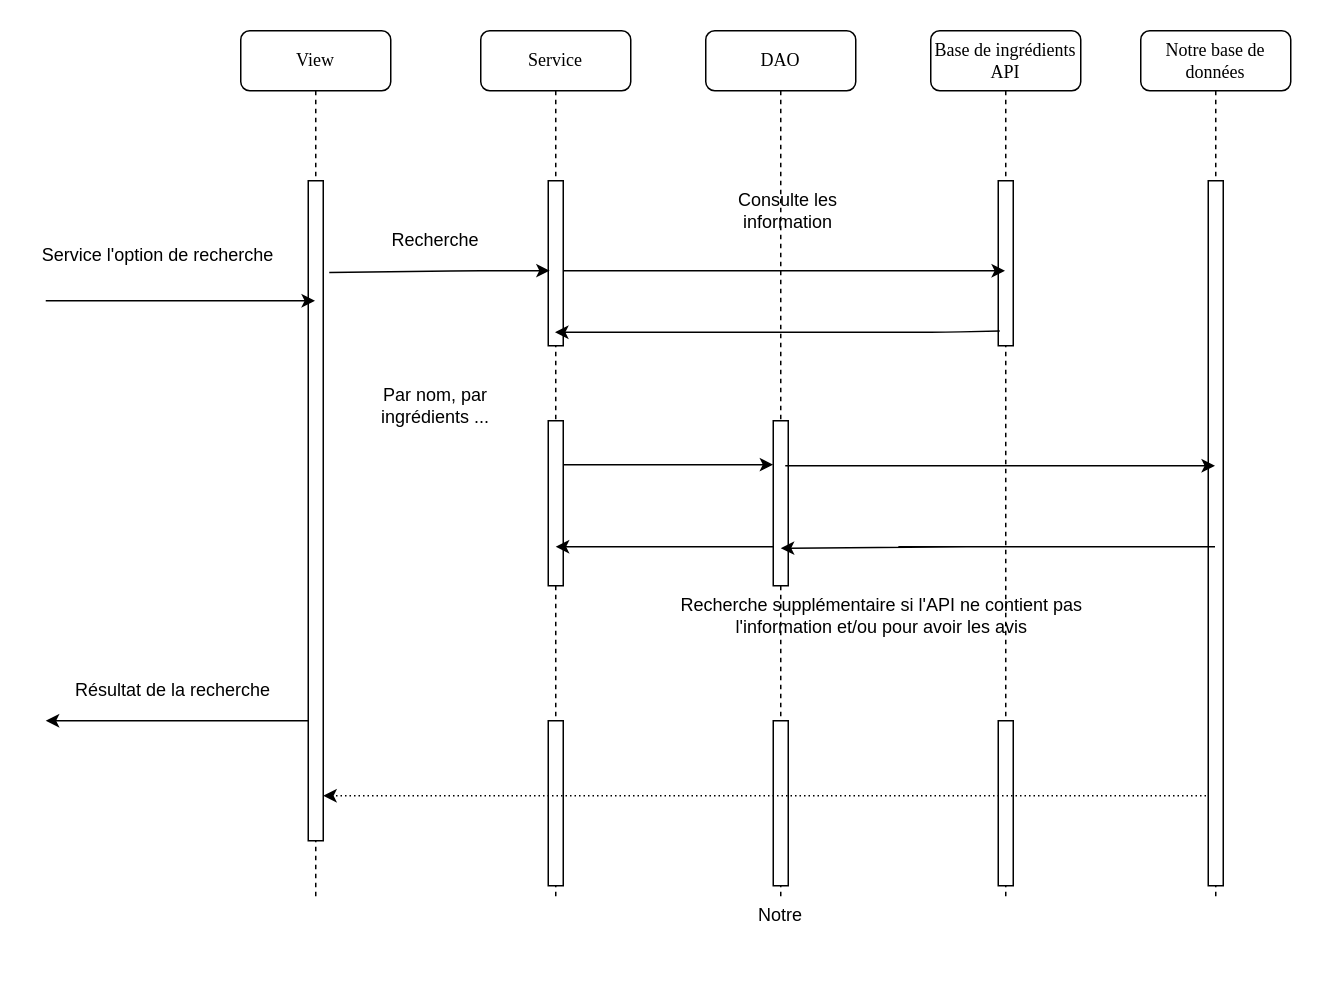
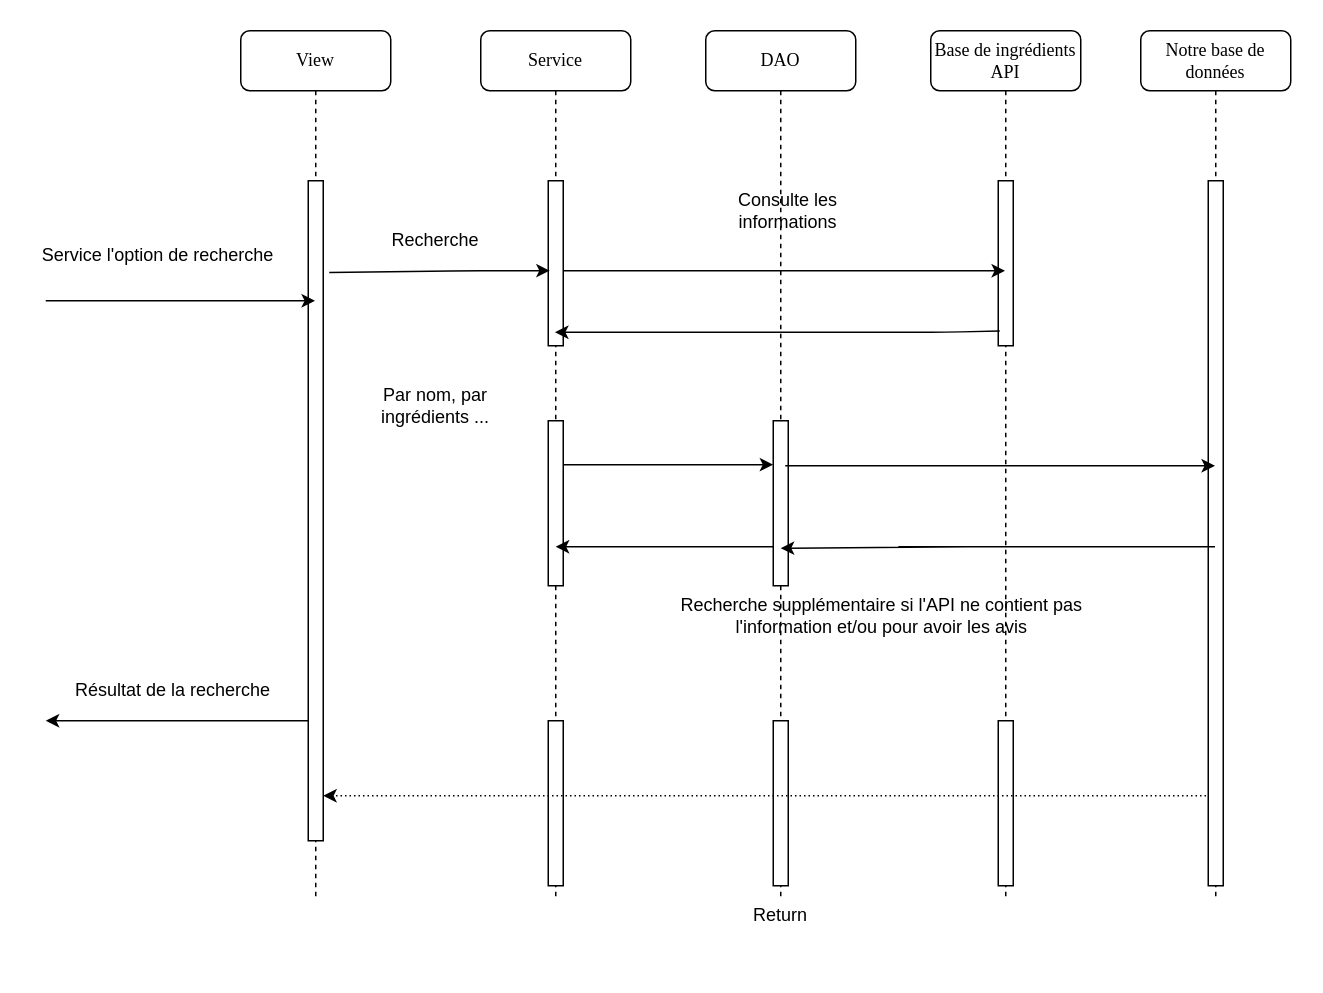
(788, 211) -> (788, 211)
(781, 916) -> (781, 916)
